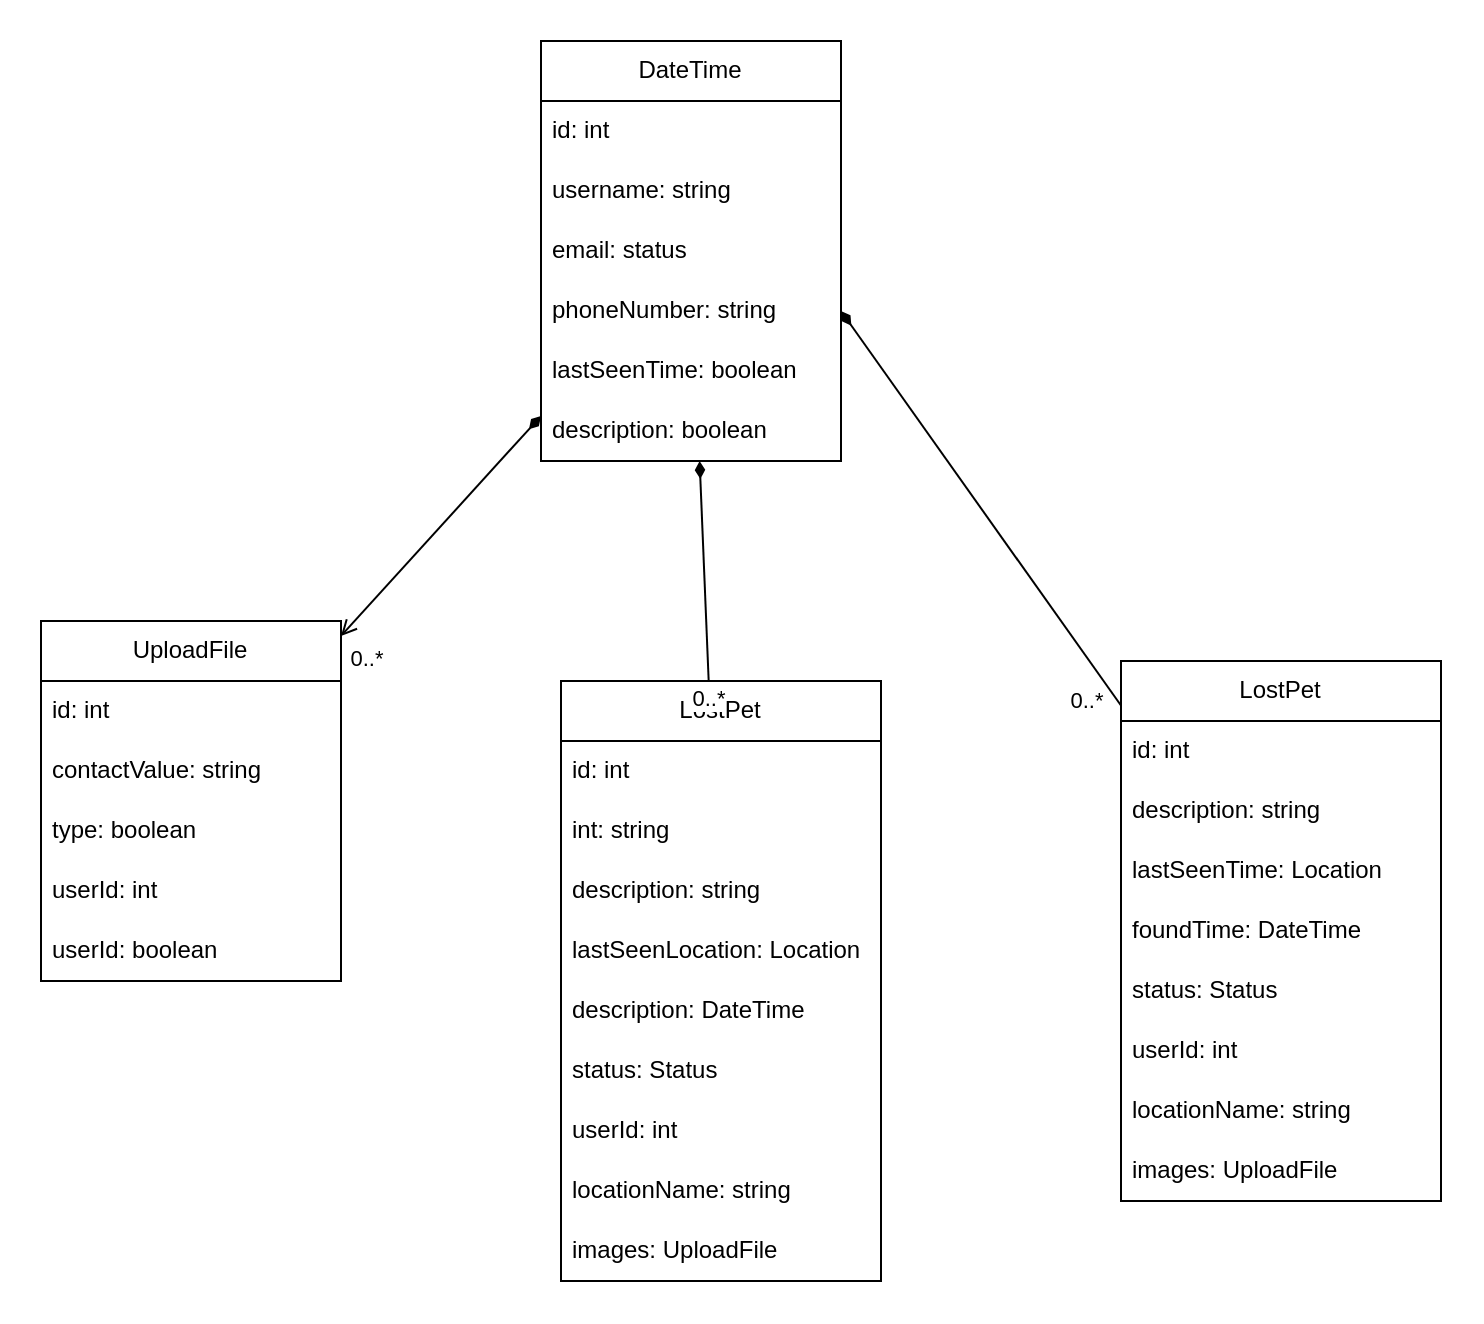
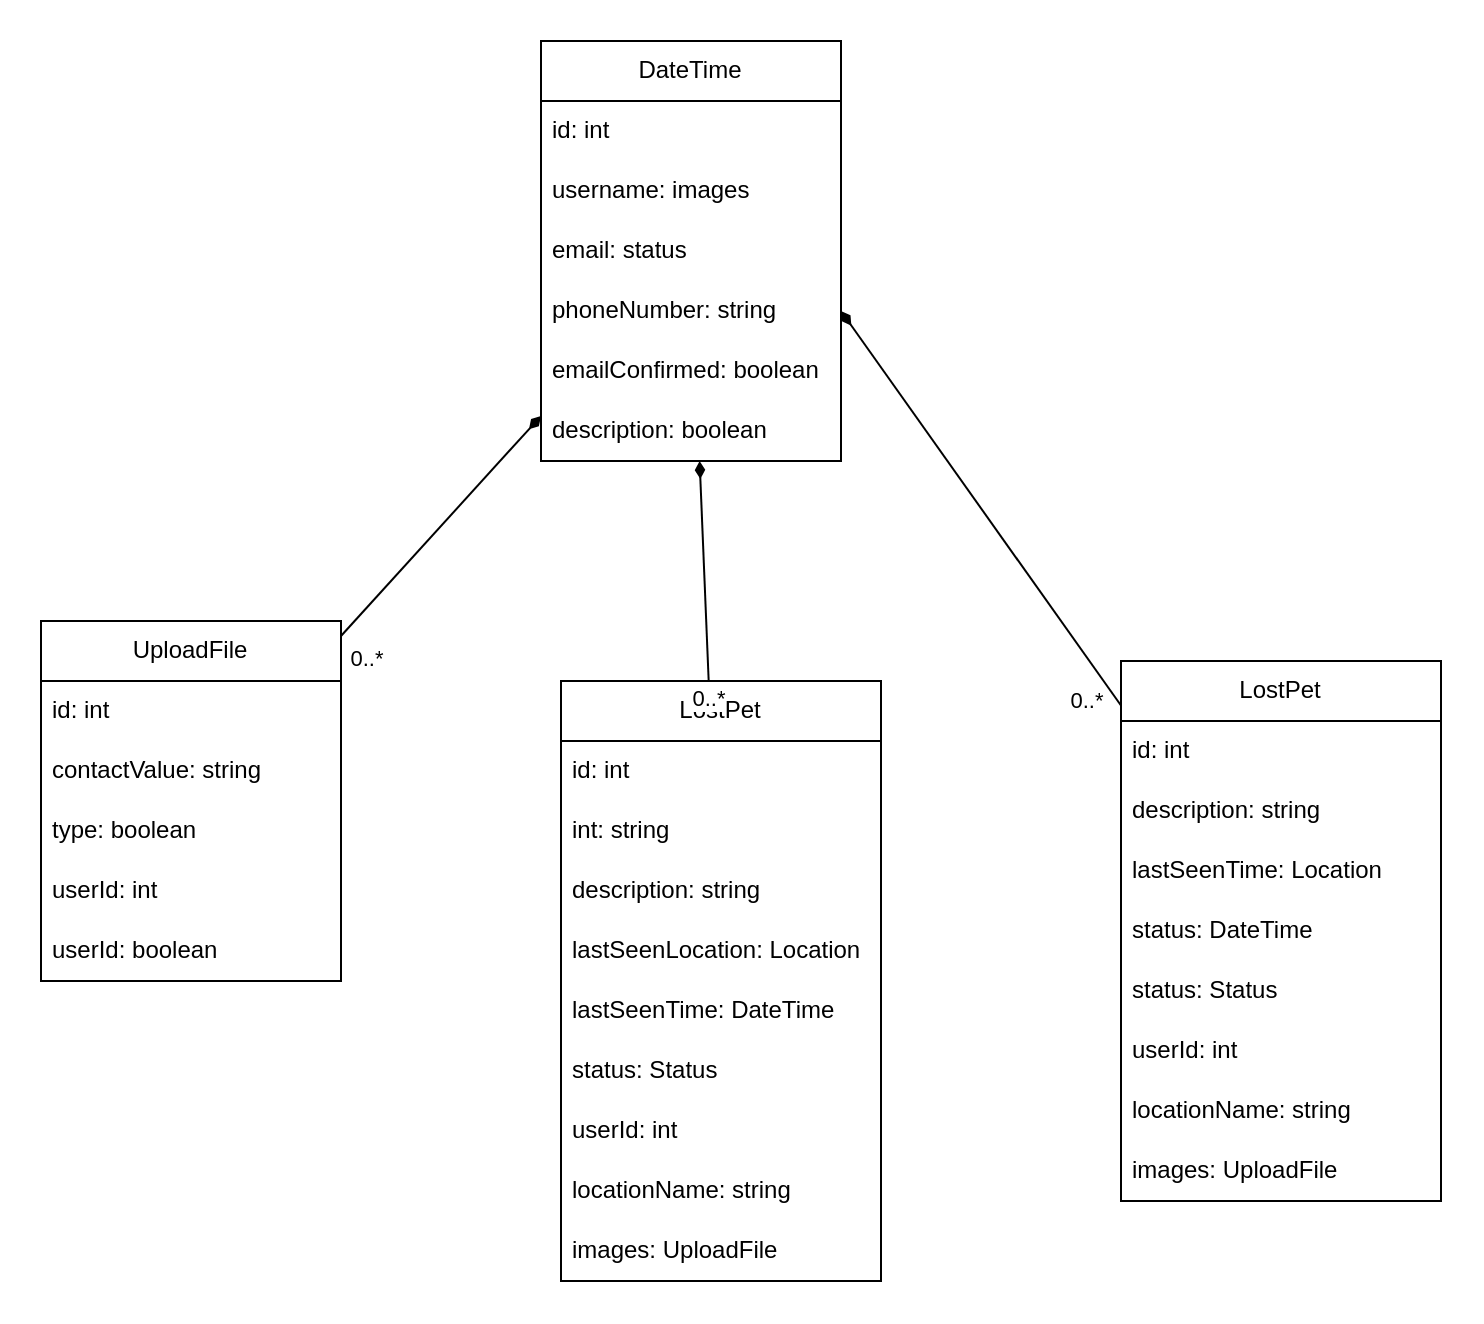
(651, 191) -> (651, 191)
(679, 371) -> (689, 371)
(347, 630) -> (345, 632)
(1248, 931) -> (1231, 931)
(699, 1011) -> (705, 1011)
